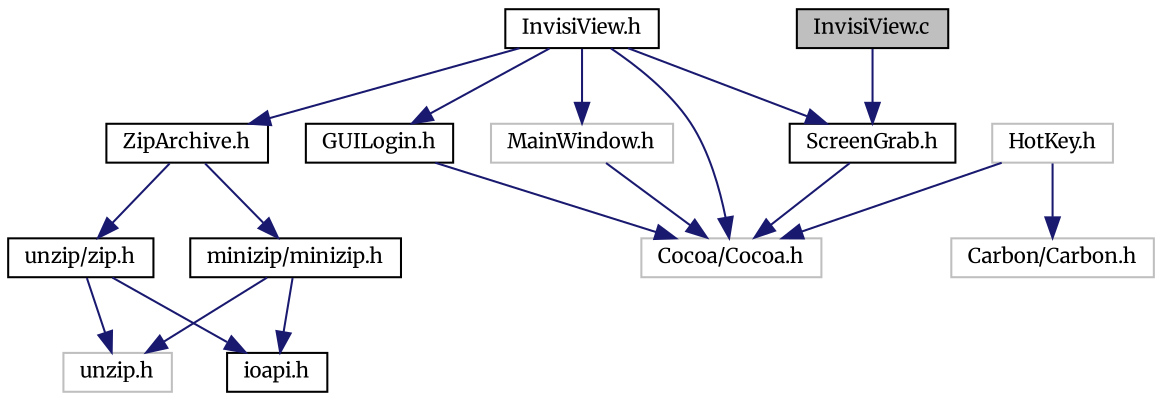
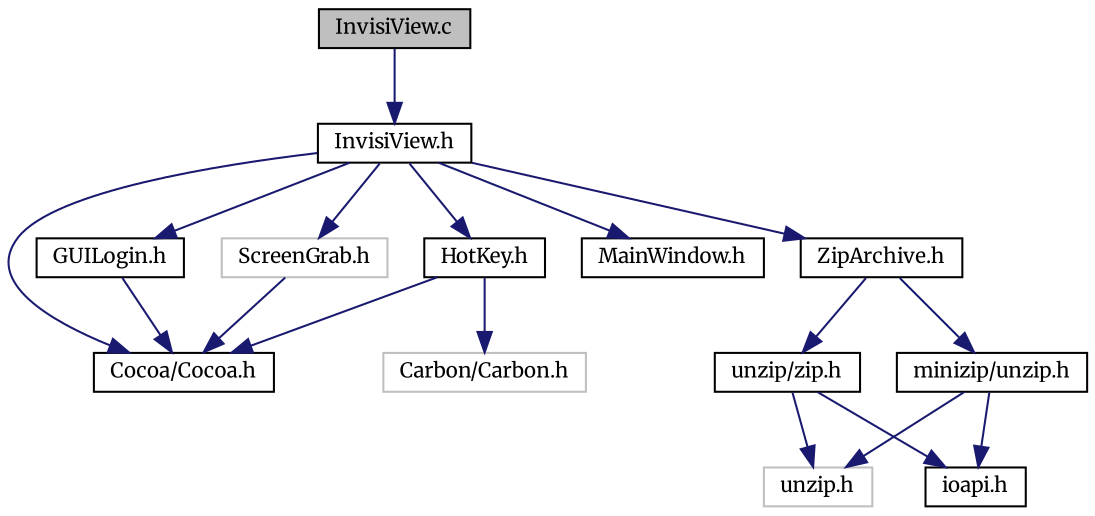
(873, 76) -> (395, 76)
(582, 143) -> (673, 258)
(873, 143) -> (305, 258)
(1053, 143) -> (485, 258)
none -> (433, 193)
(648, 194) -> none
(296, 258) -> (992, 372)
(731, 258) -> (184, 372)
